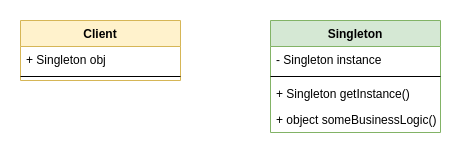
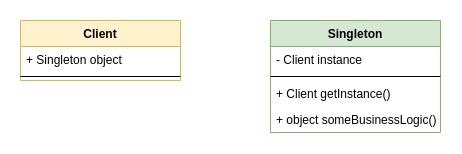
(70, 60) -> (80, 60)
(335, 60) -> (325, 60)
(354, 94) -> (344, 94)
